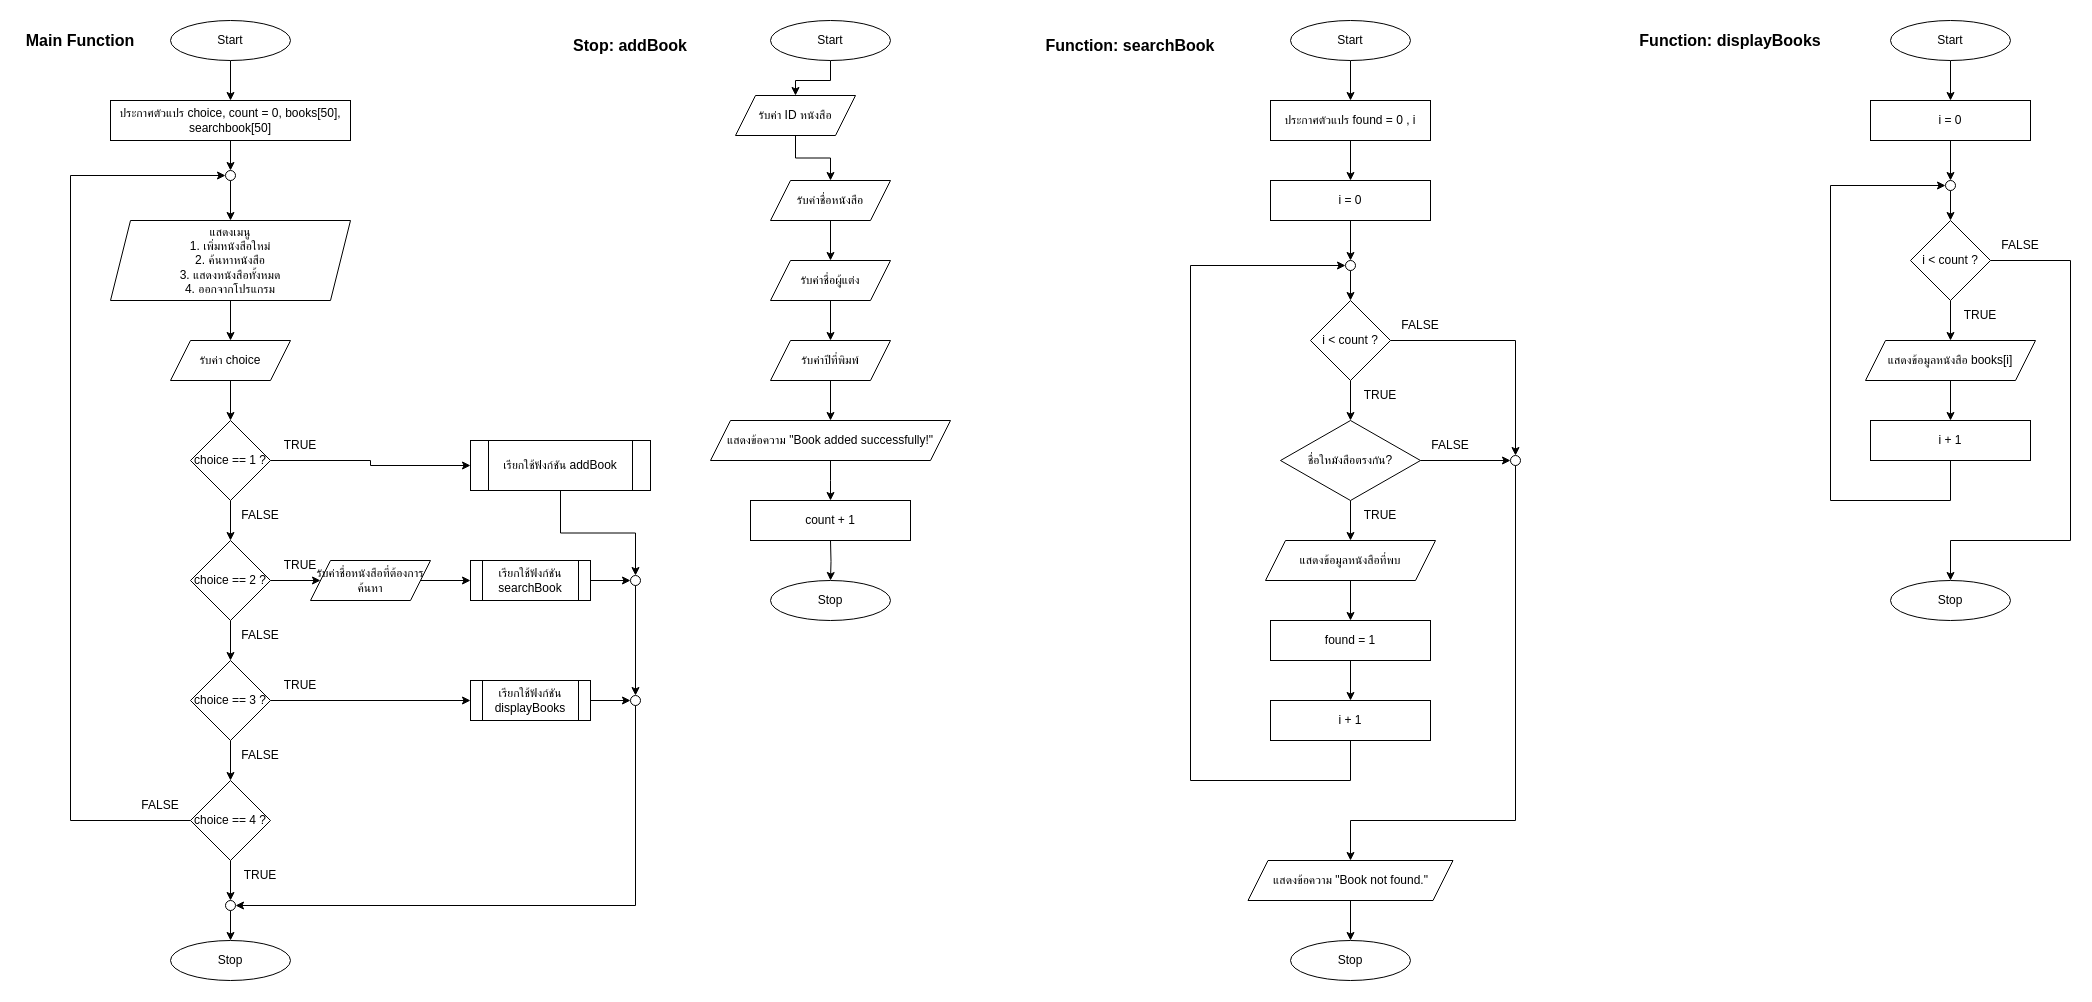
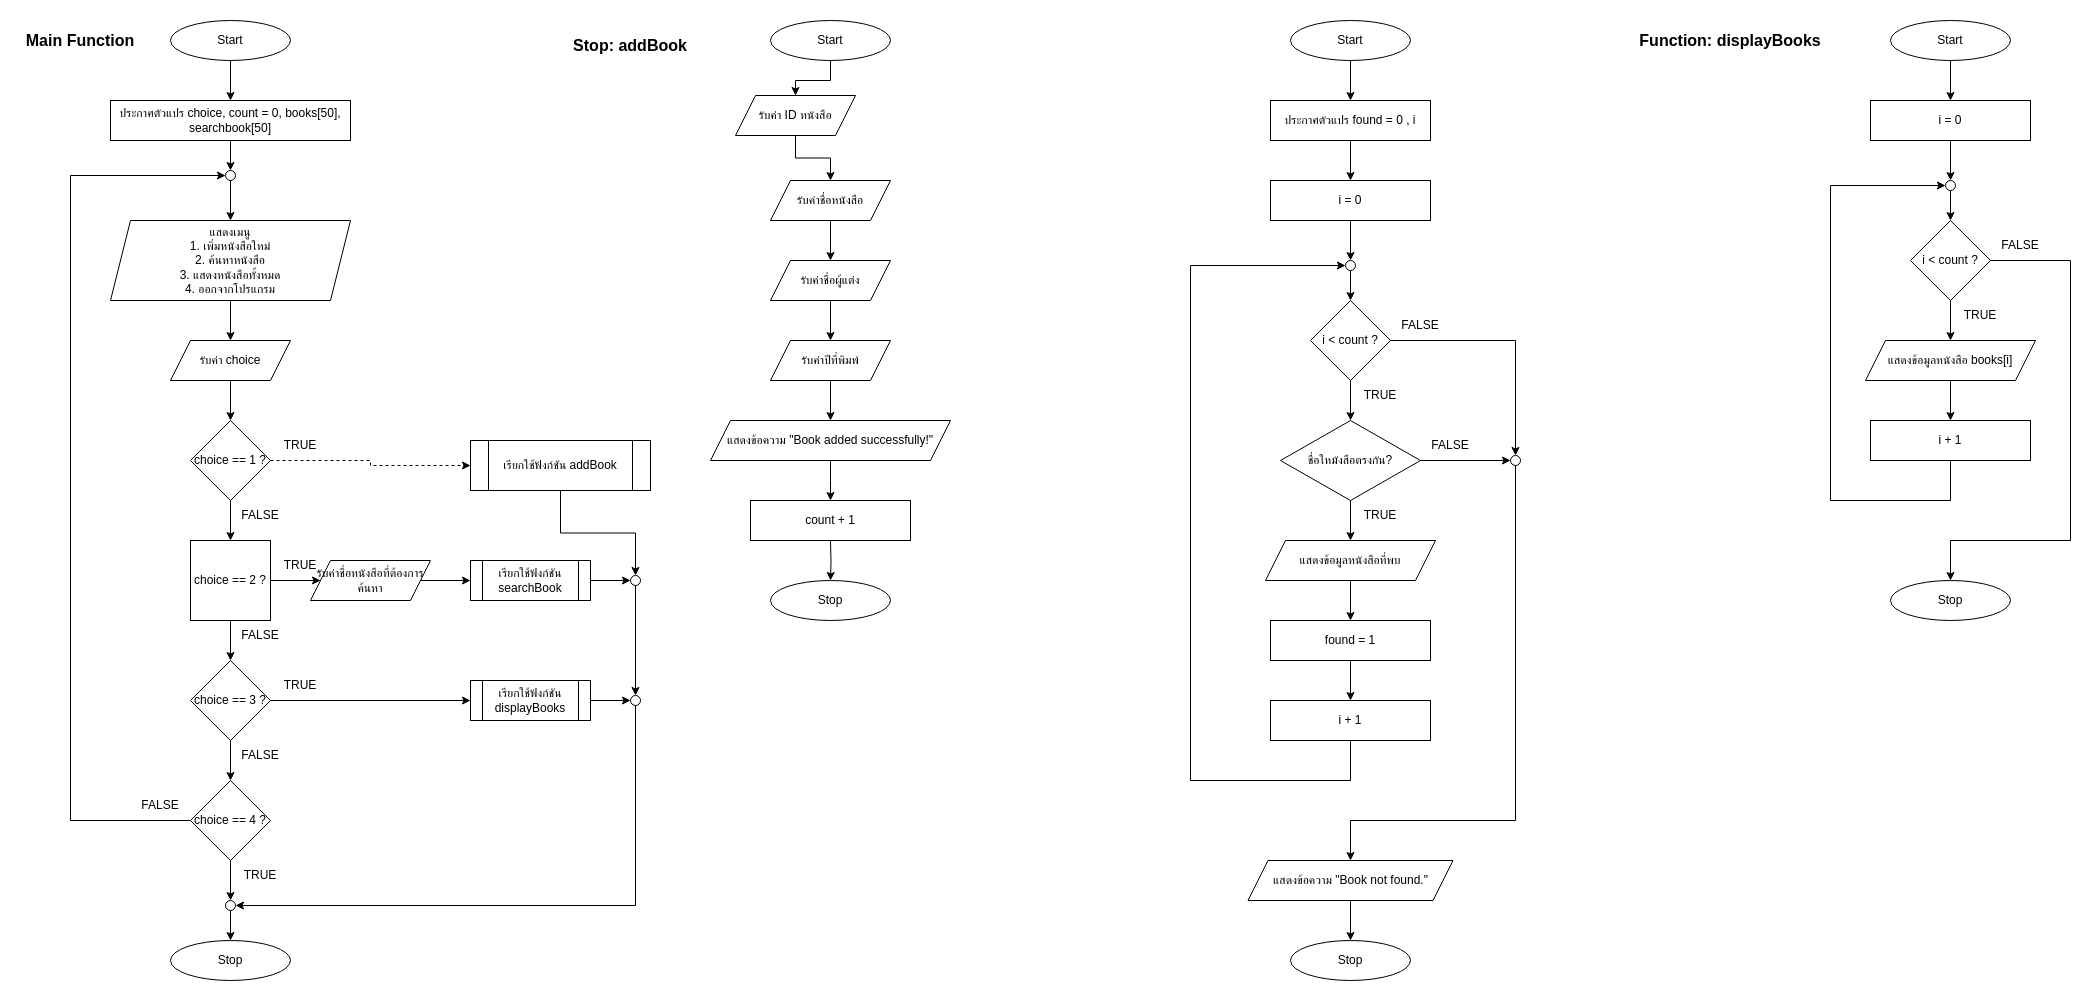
(1131, 46) -> none
(370, 461) -> (370, 461)
(231, 581) -> (231, 581)
